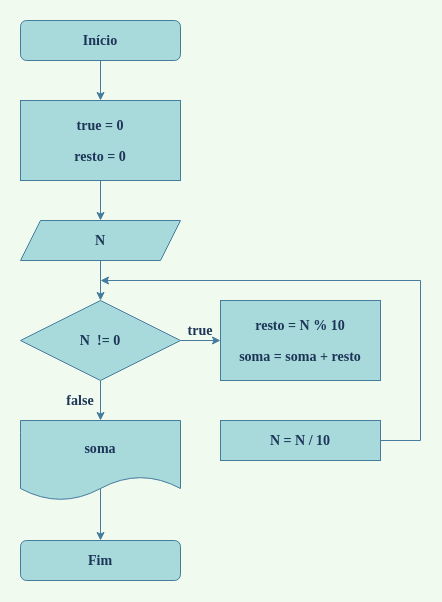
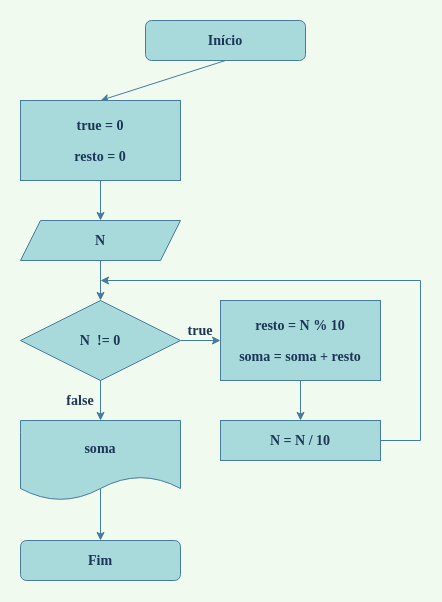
(101, 41) -> (226, 41)
none -> (301, 397)
